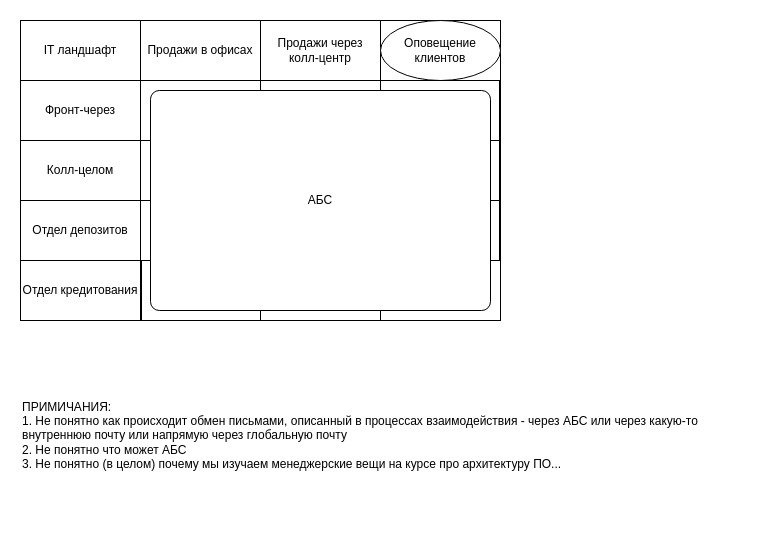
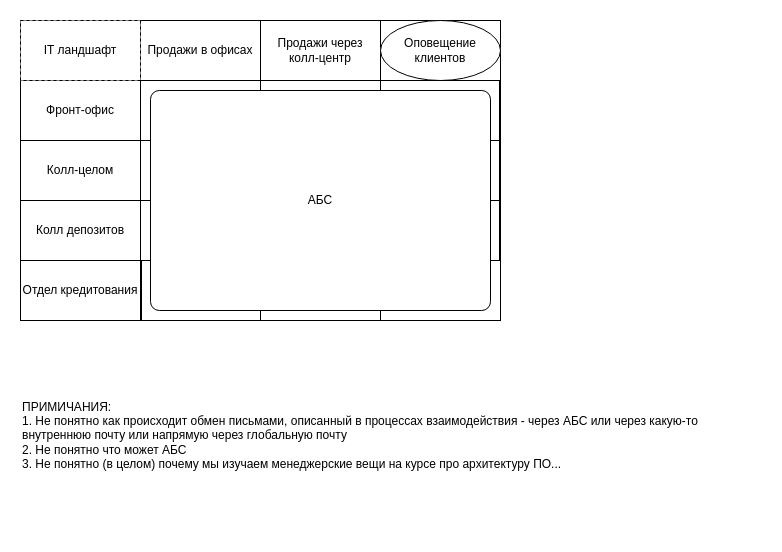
(81, 51) -> (81, 51)
(81, 111) -> (81, 111)
(81, 231) -> (81, 231)
